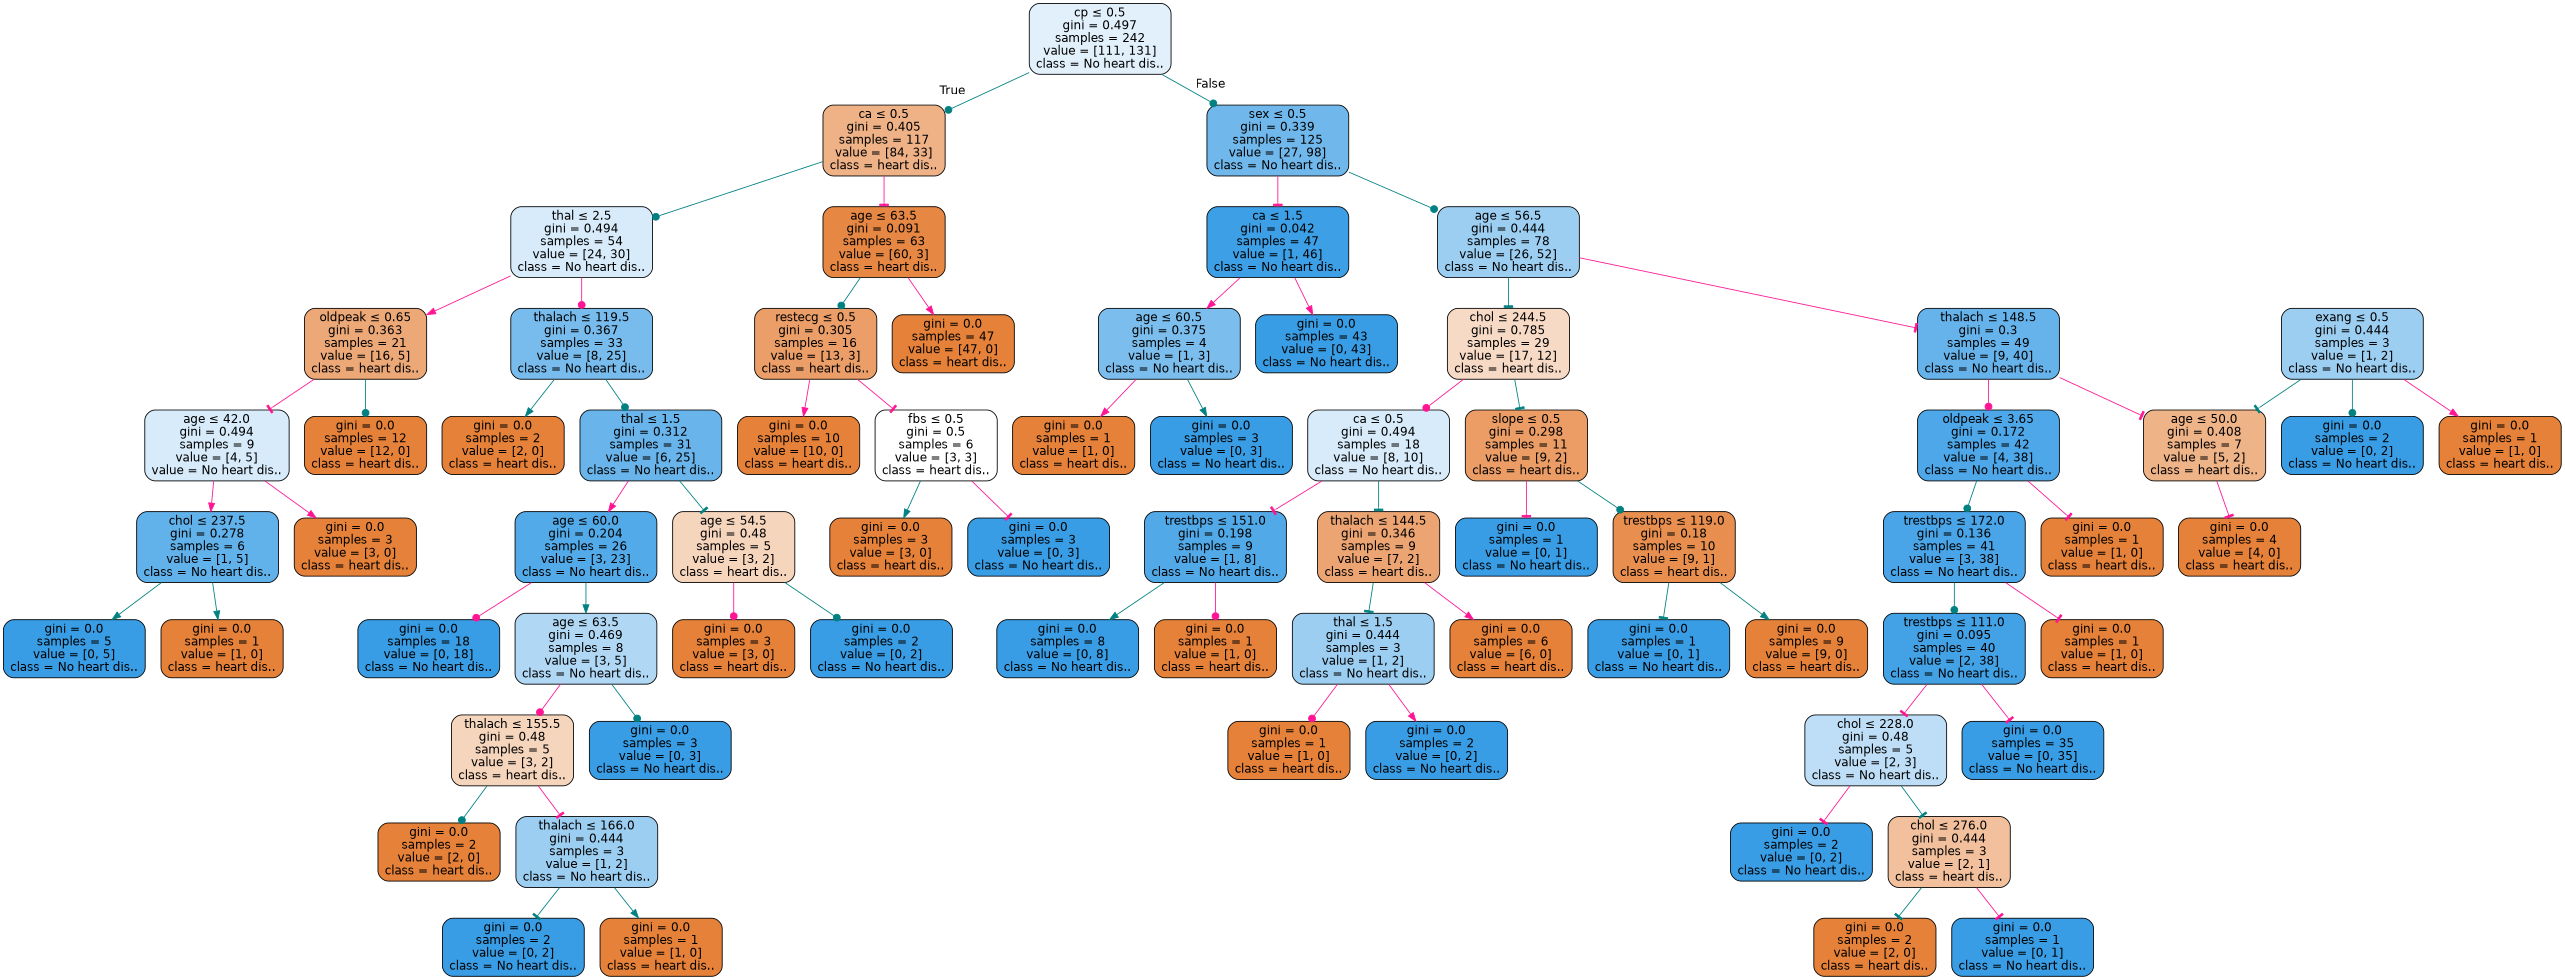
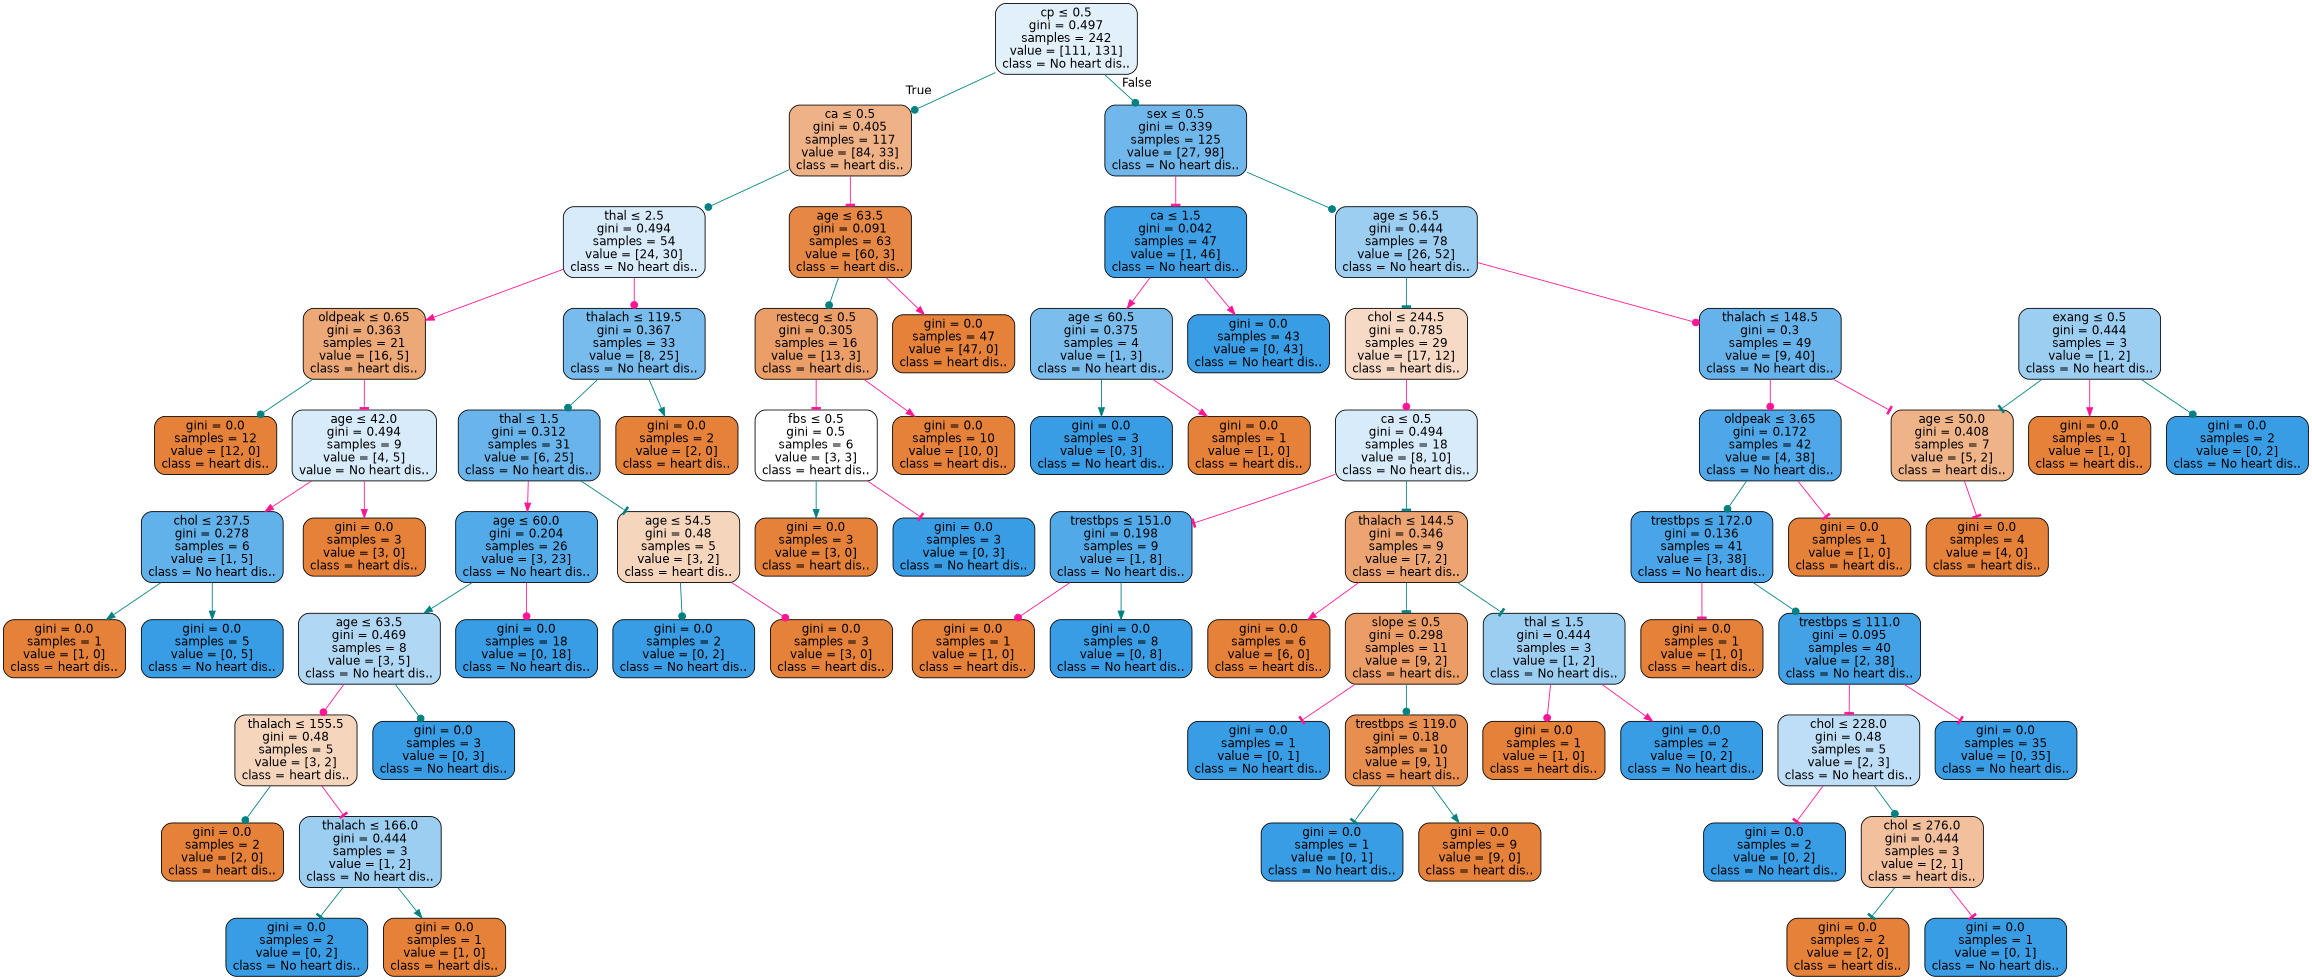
(1746, 293) -> (1585, 292)
(1517, 393) -> (1406, 596)
(1911, 799) -> (1883, 798)
